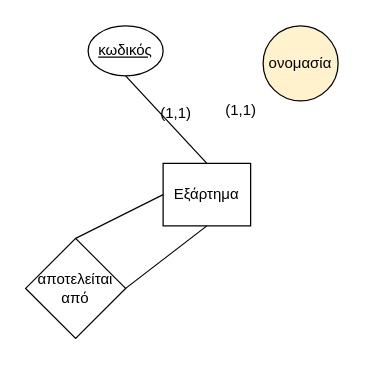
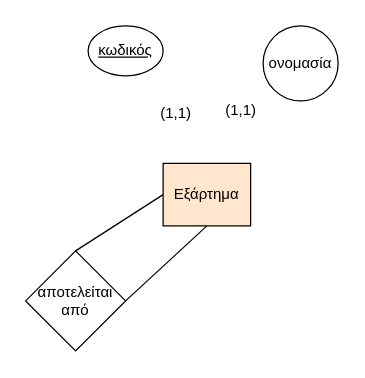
(301, 63) -> (301, 63)
(166, 119) -> none
(207, 194) -> (207, 194)
(76, 288) -> (76, 301)
